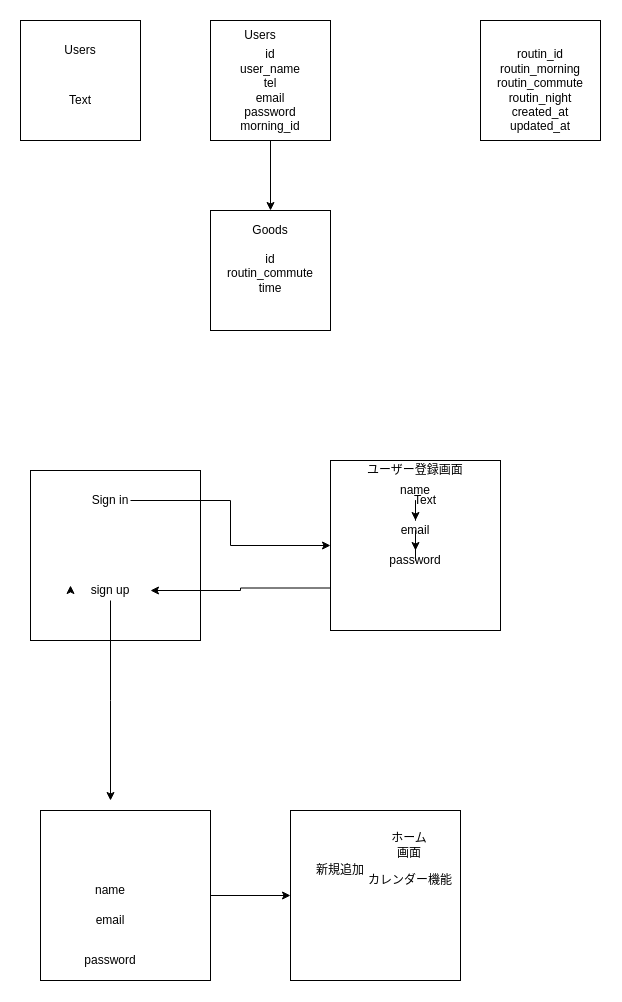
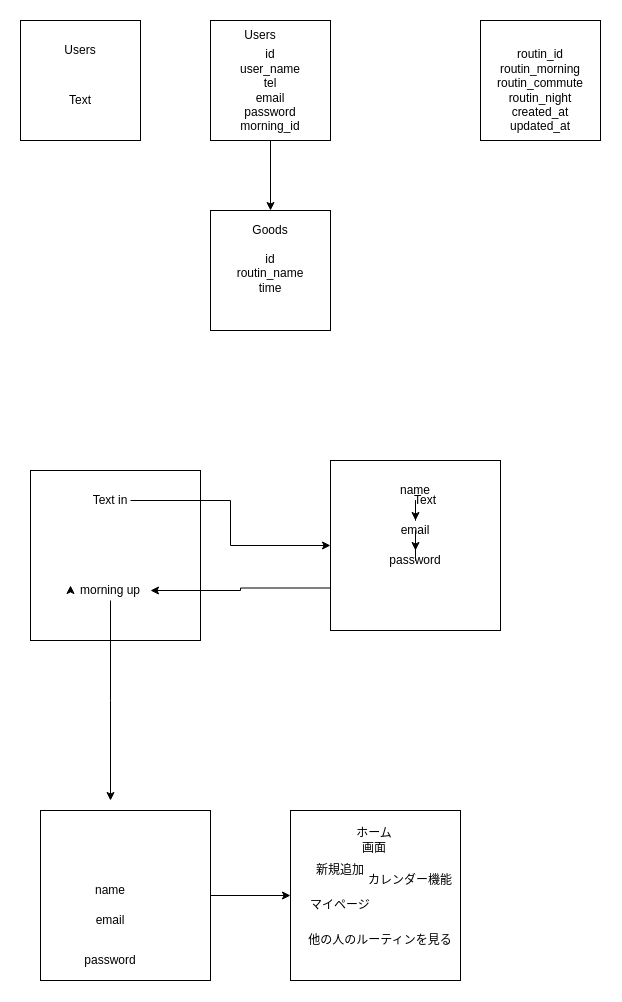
(271, 281) -> (271, 281)
(416, 471) -> none
(111, 501) -> (111, 501)
(111, 591) -> (111, 591)
(410, 846) -> (375, 841)
none -> (341, 906)
none -> (381, 941)
